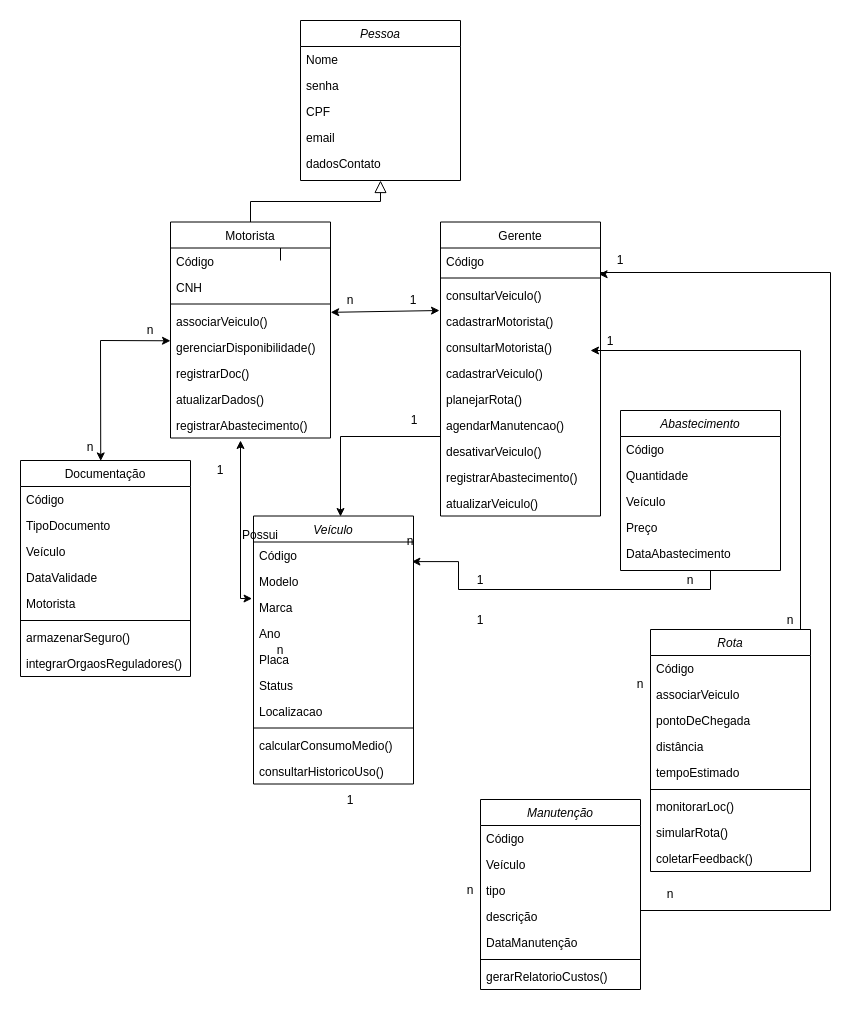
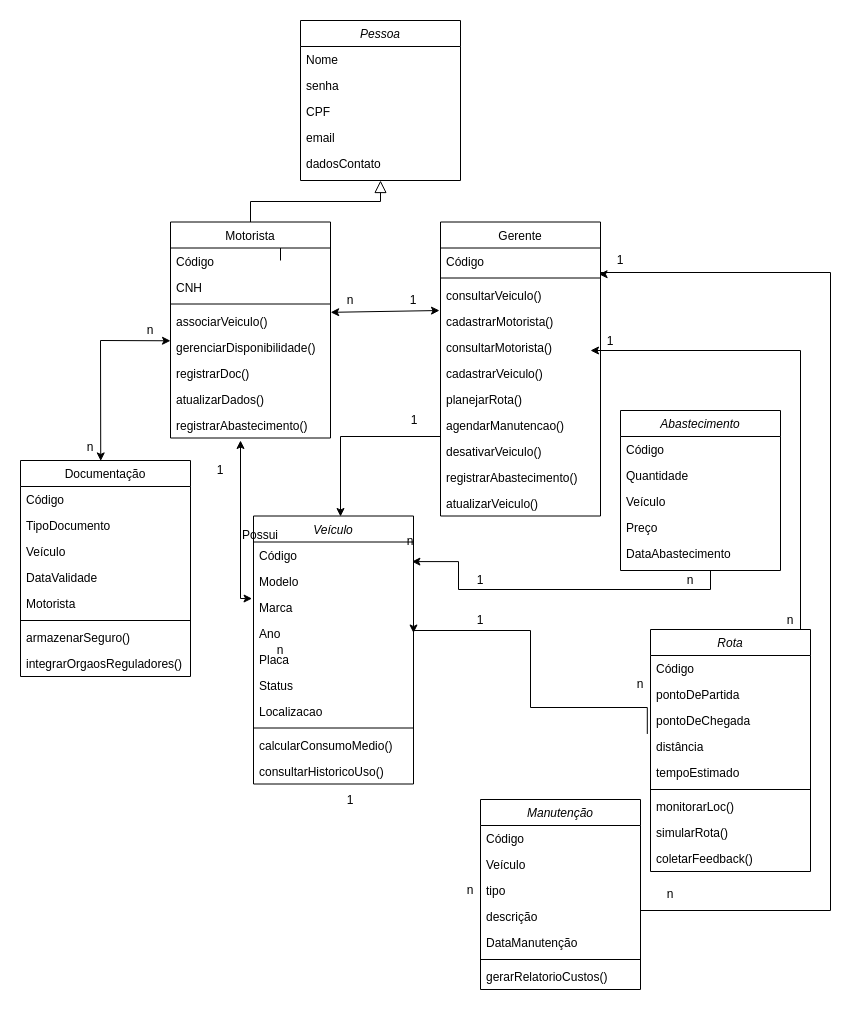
none -> (531, 683)
(702, 695) -> (701, 695)
